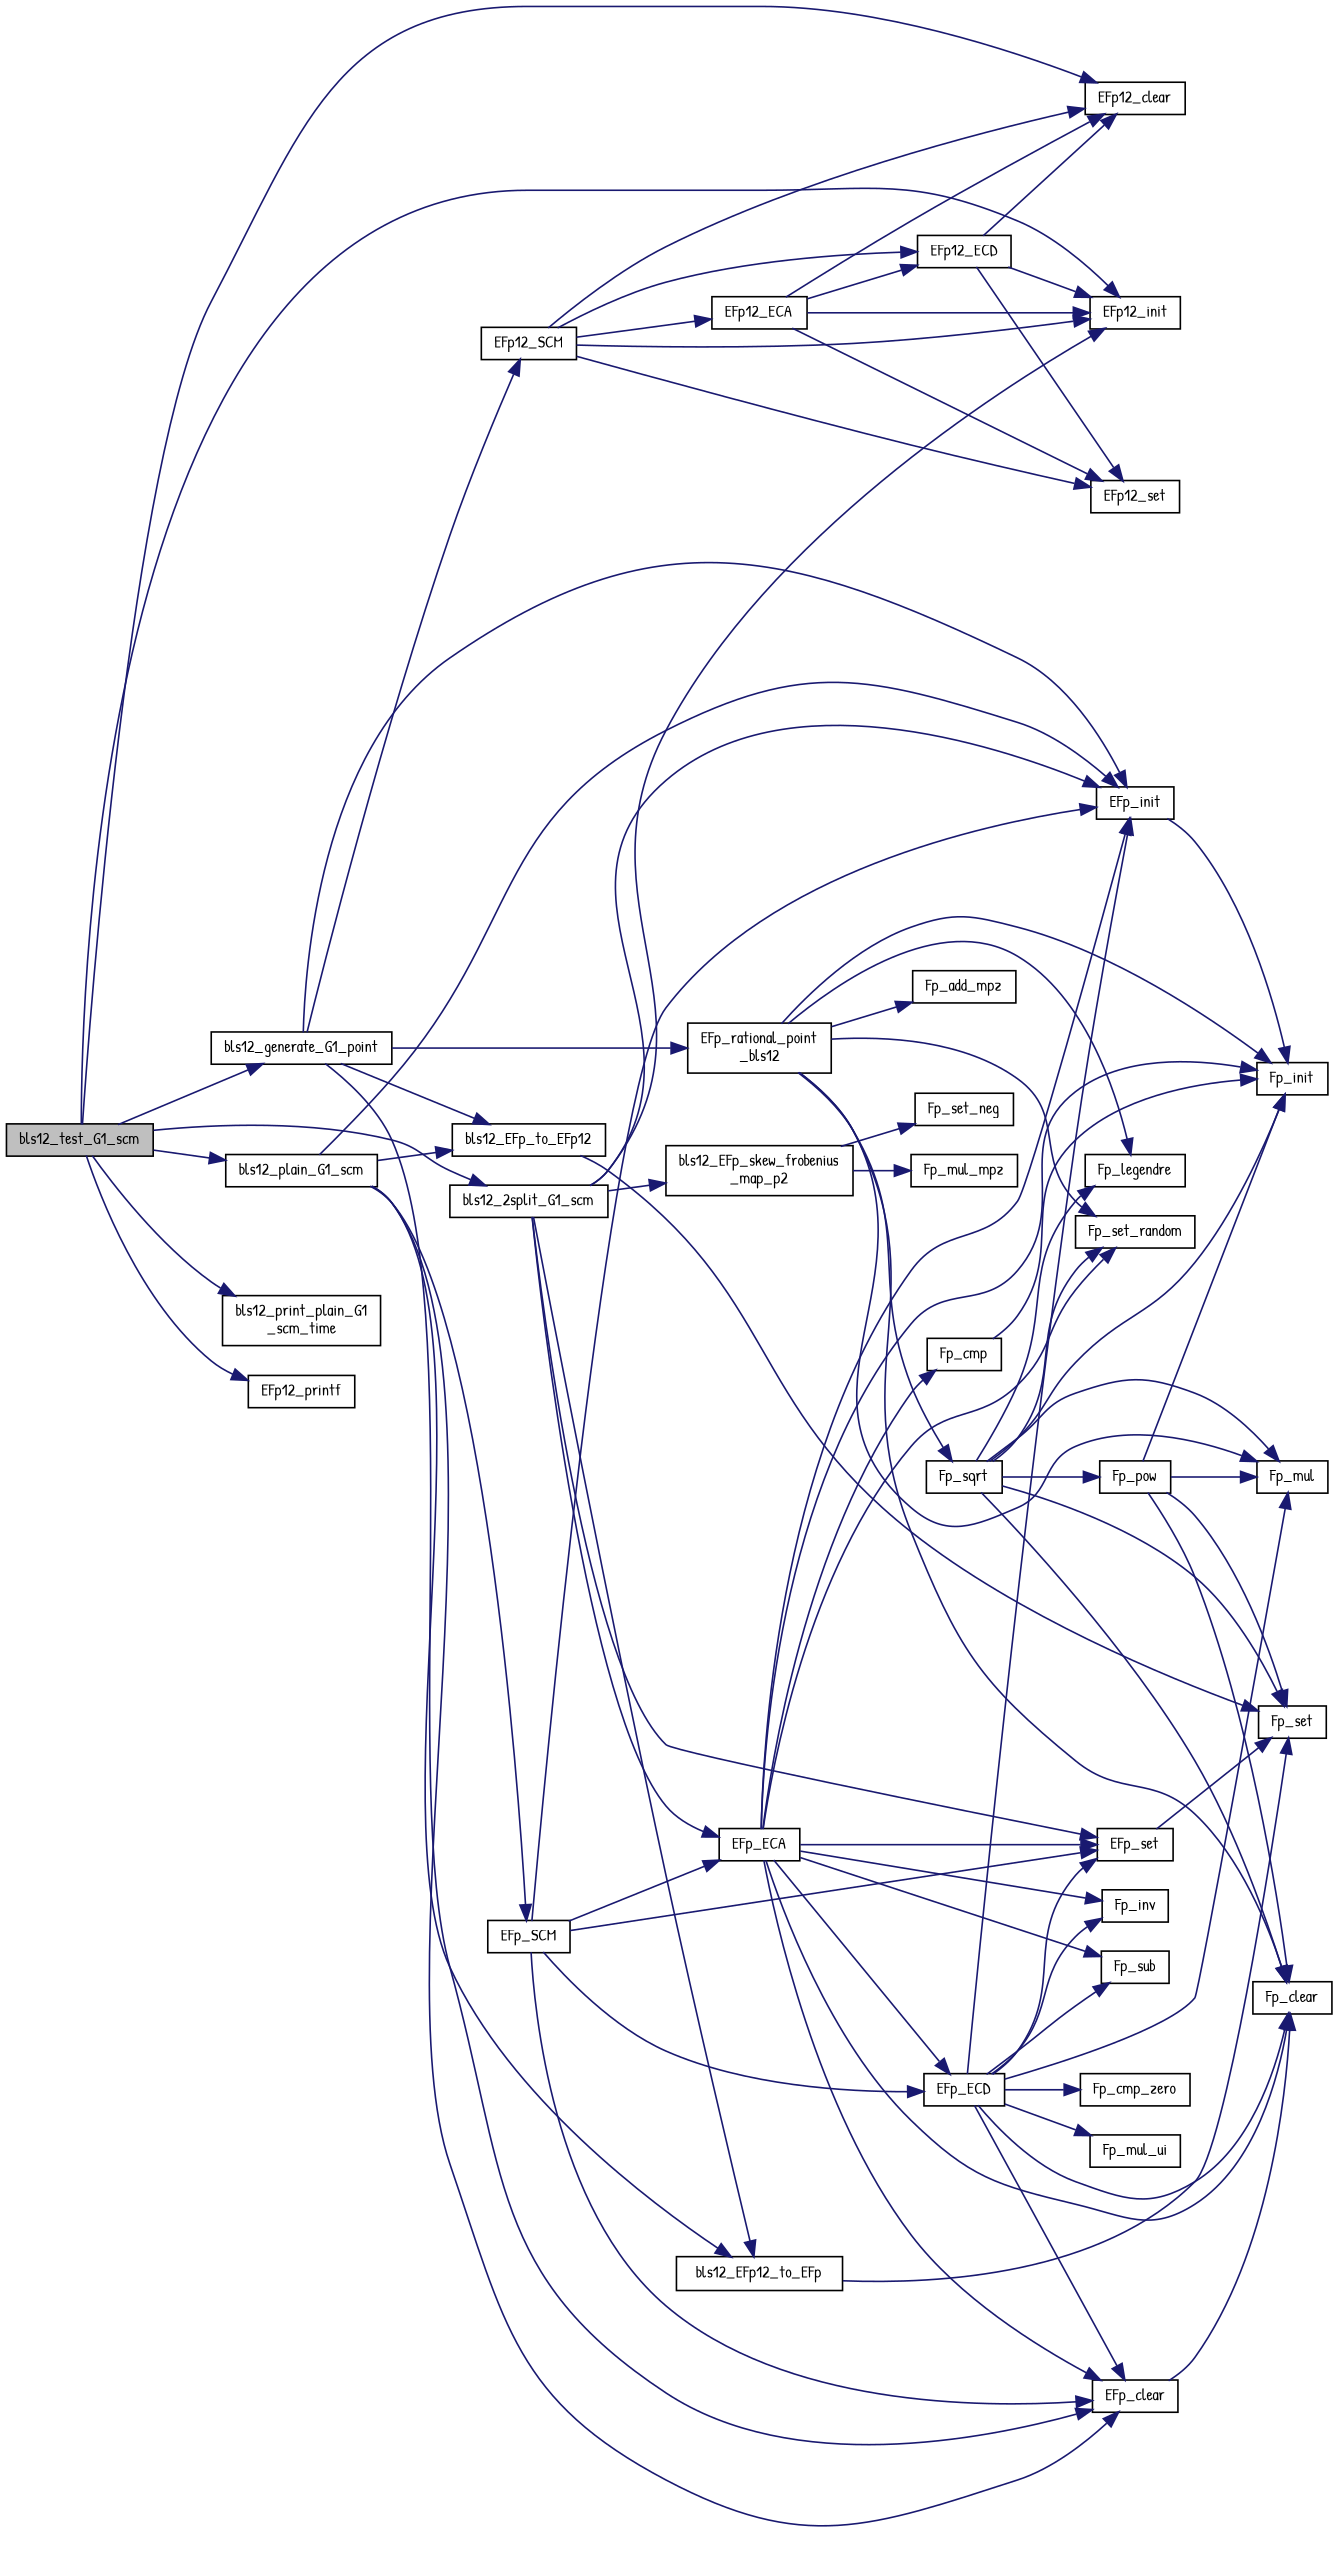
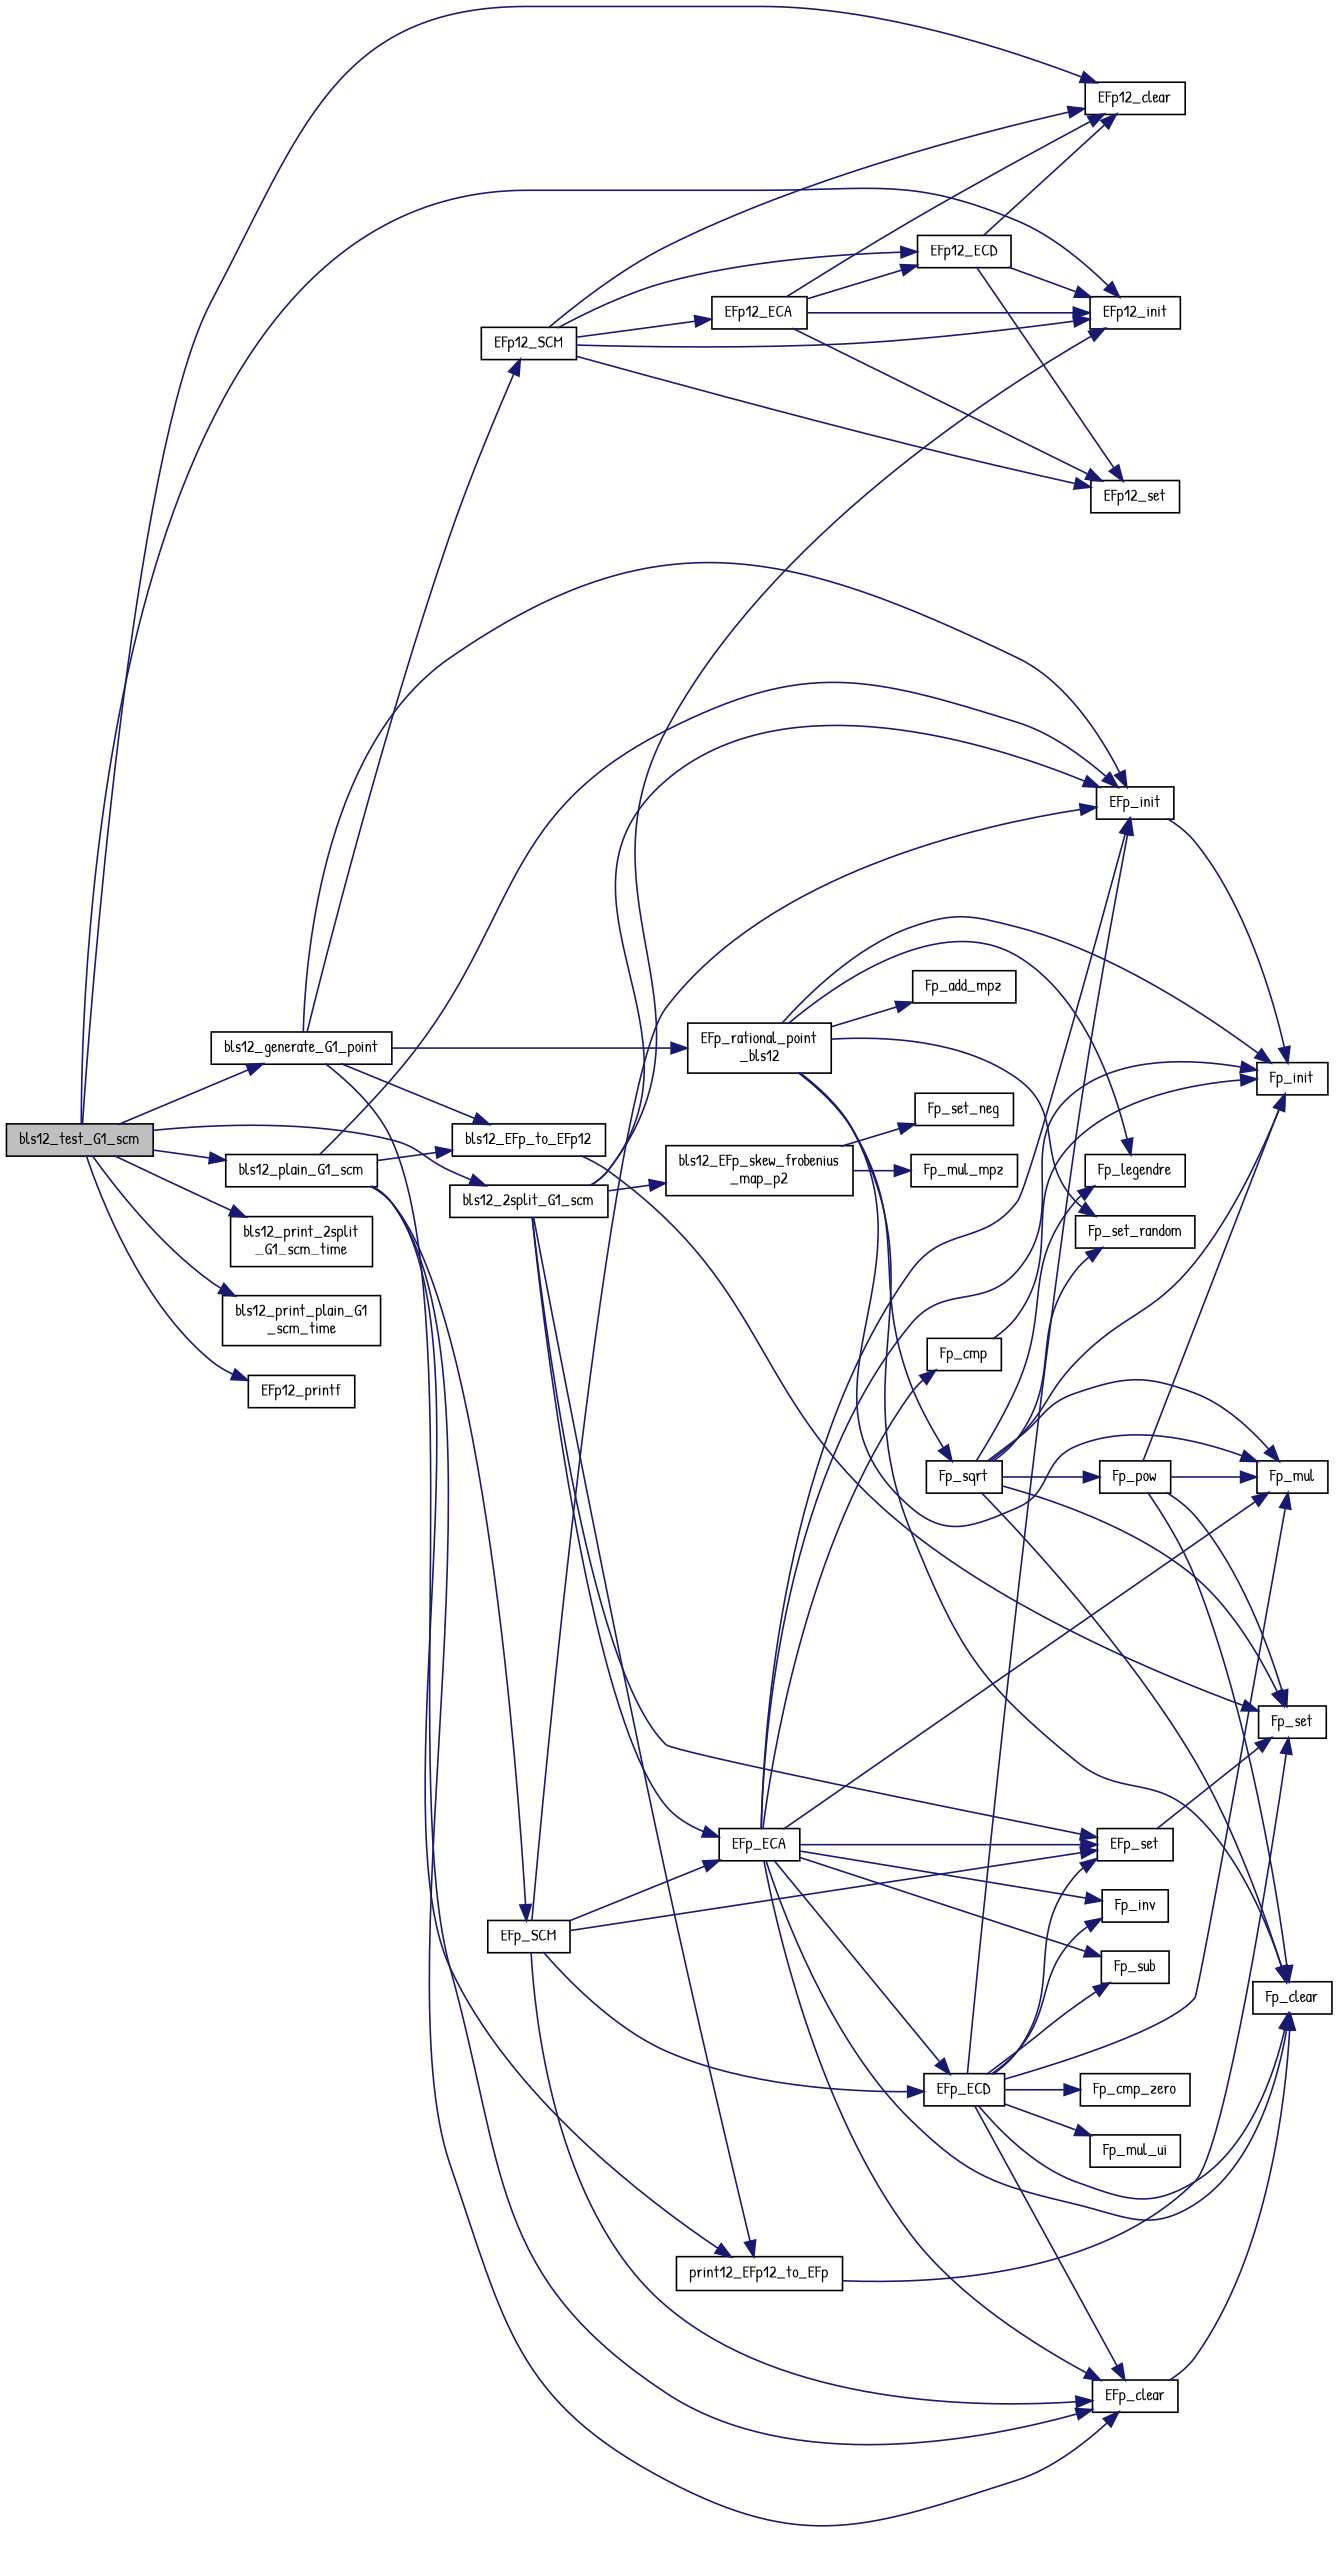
none -> (302, 1242)
(863, 1517) -> (1031, 1657)
(759, 2274) -> (759, 2274)
